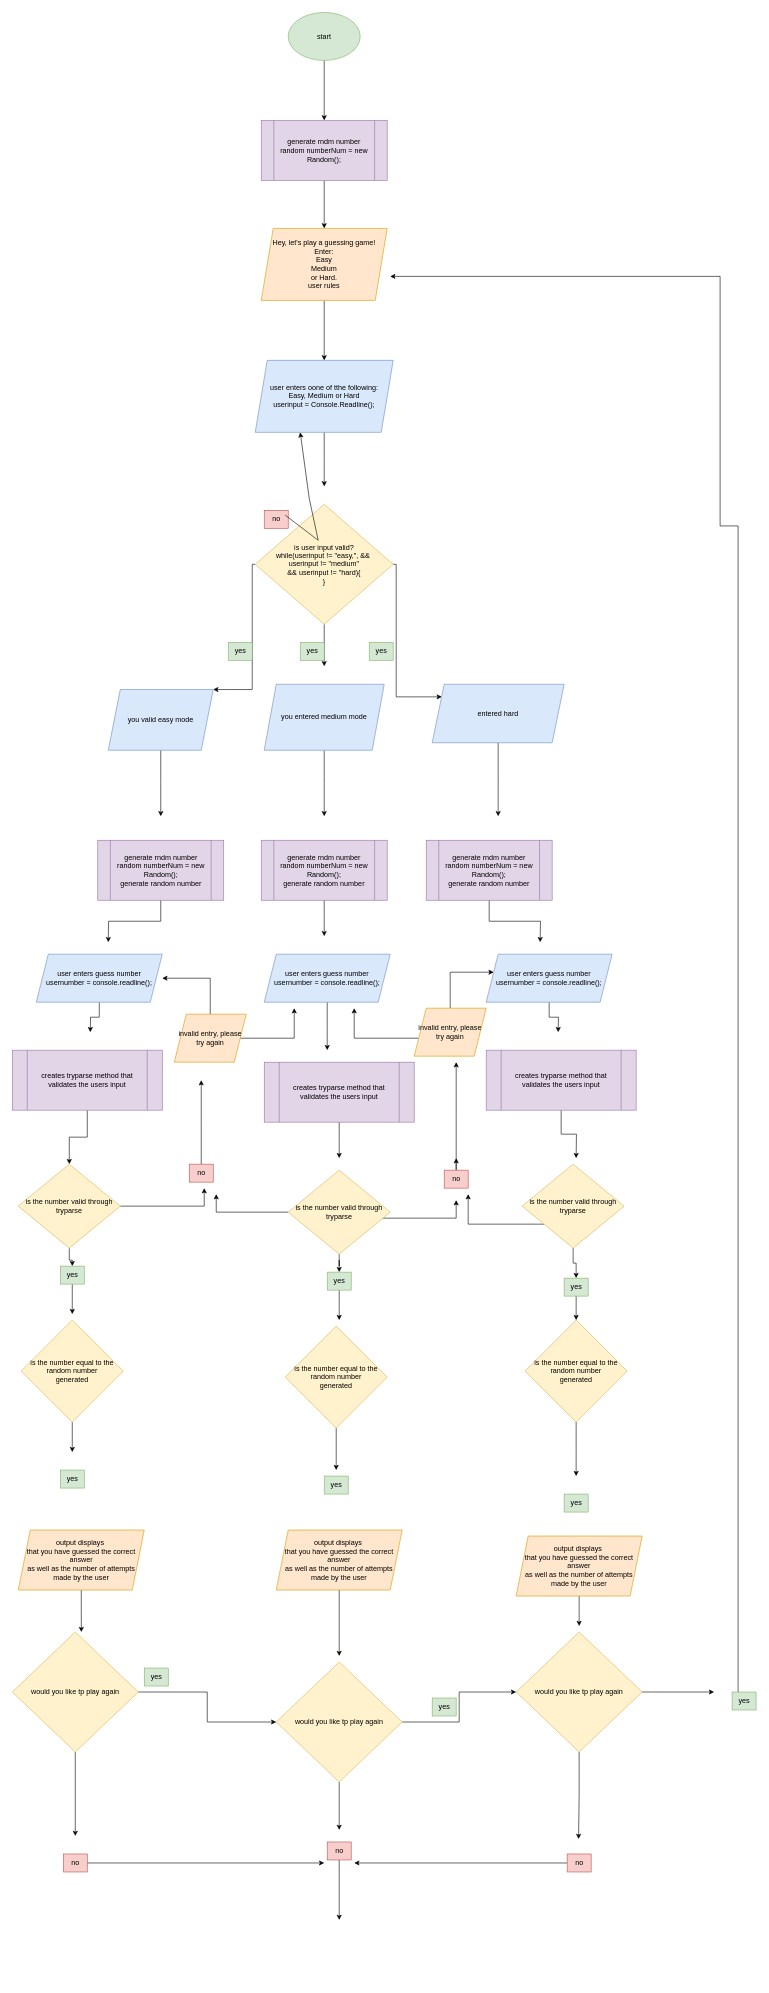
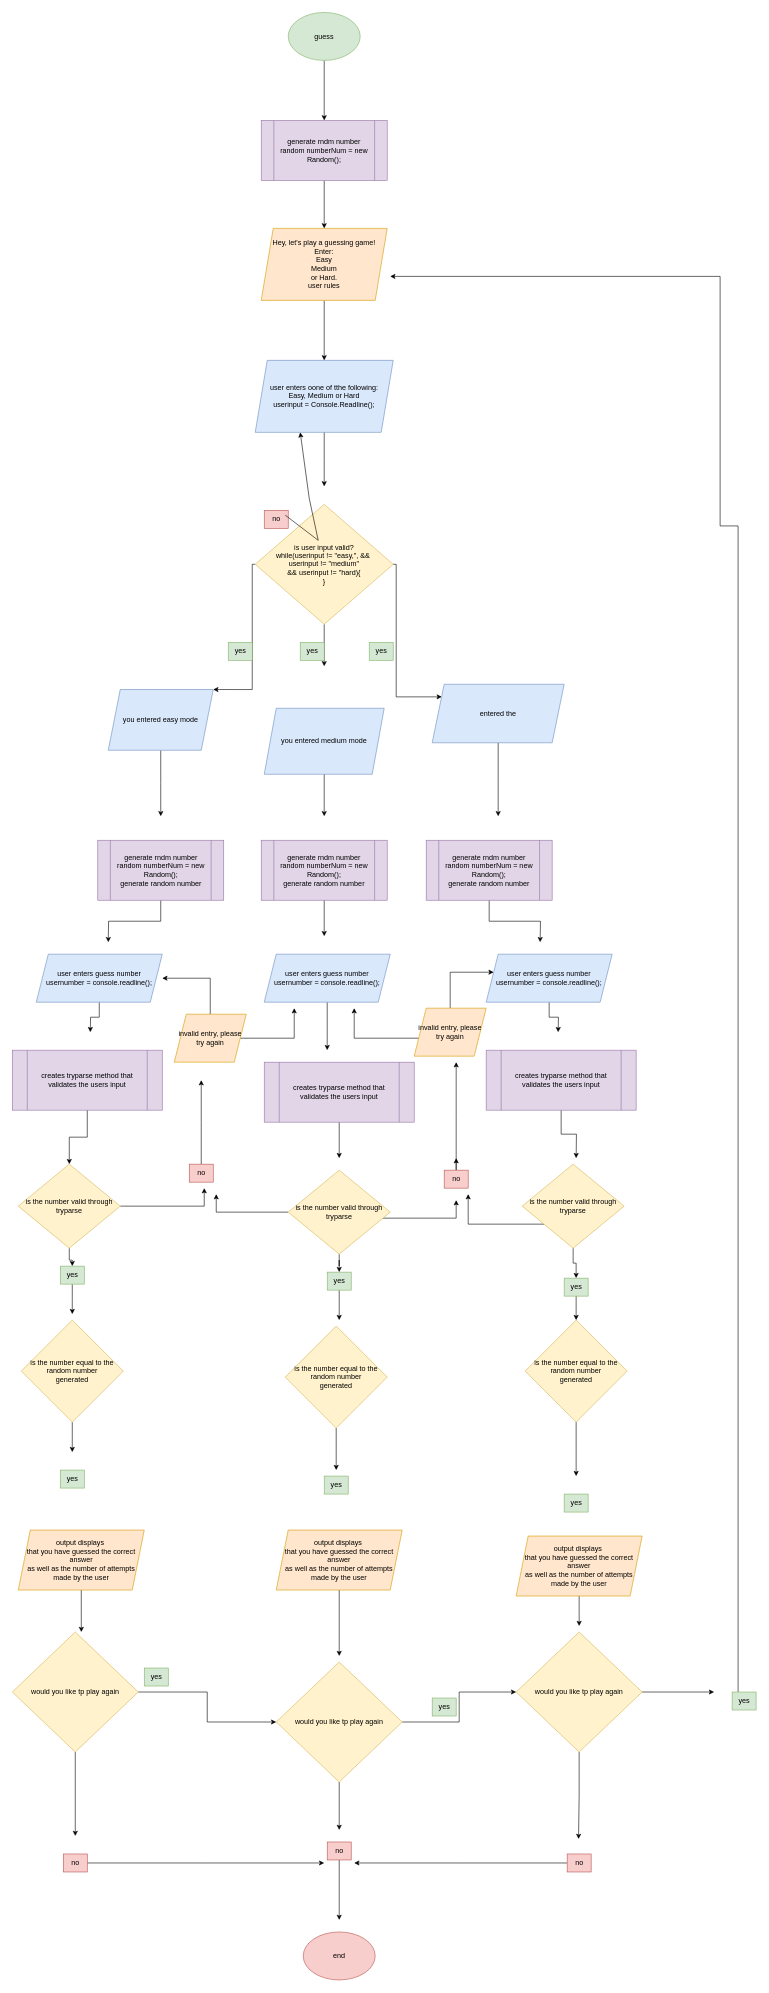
(324, 36) -> (324, 36)
(498, 714) -> (498, 714)
(324, 717) -> (324, 741)
(161, 720) -> (161, 720)
none -> (339, 1956)
